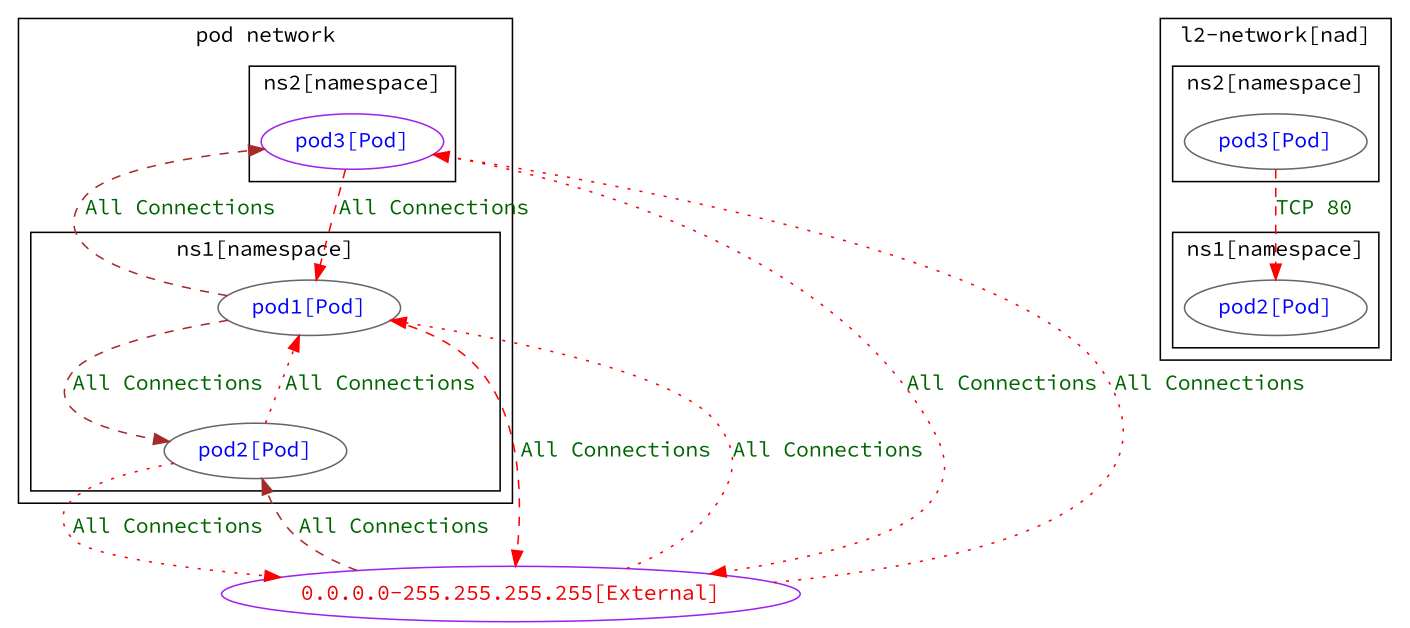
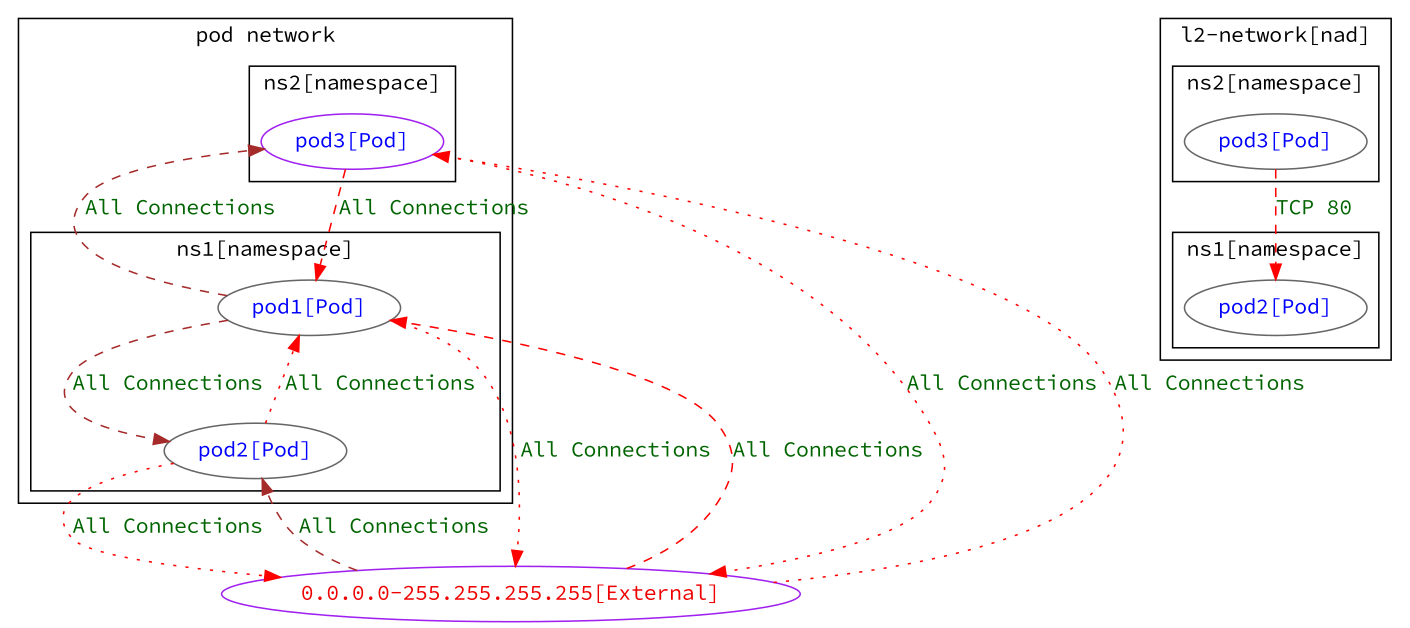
(487, 381) -> (487, 381)
(663, 387) -> (663, 387)
